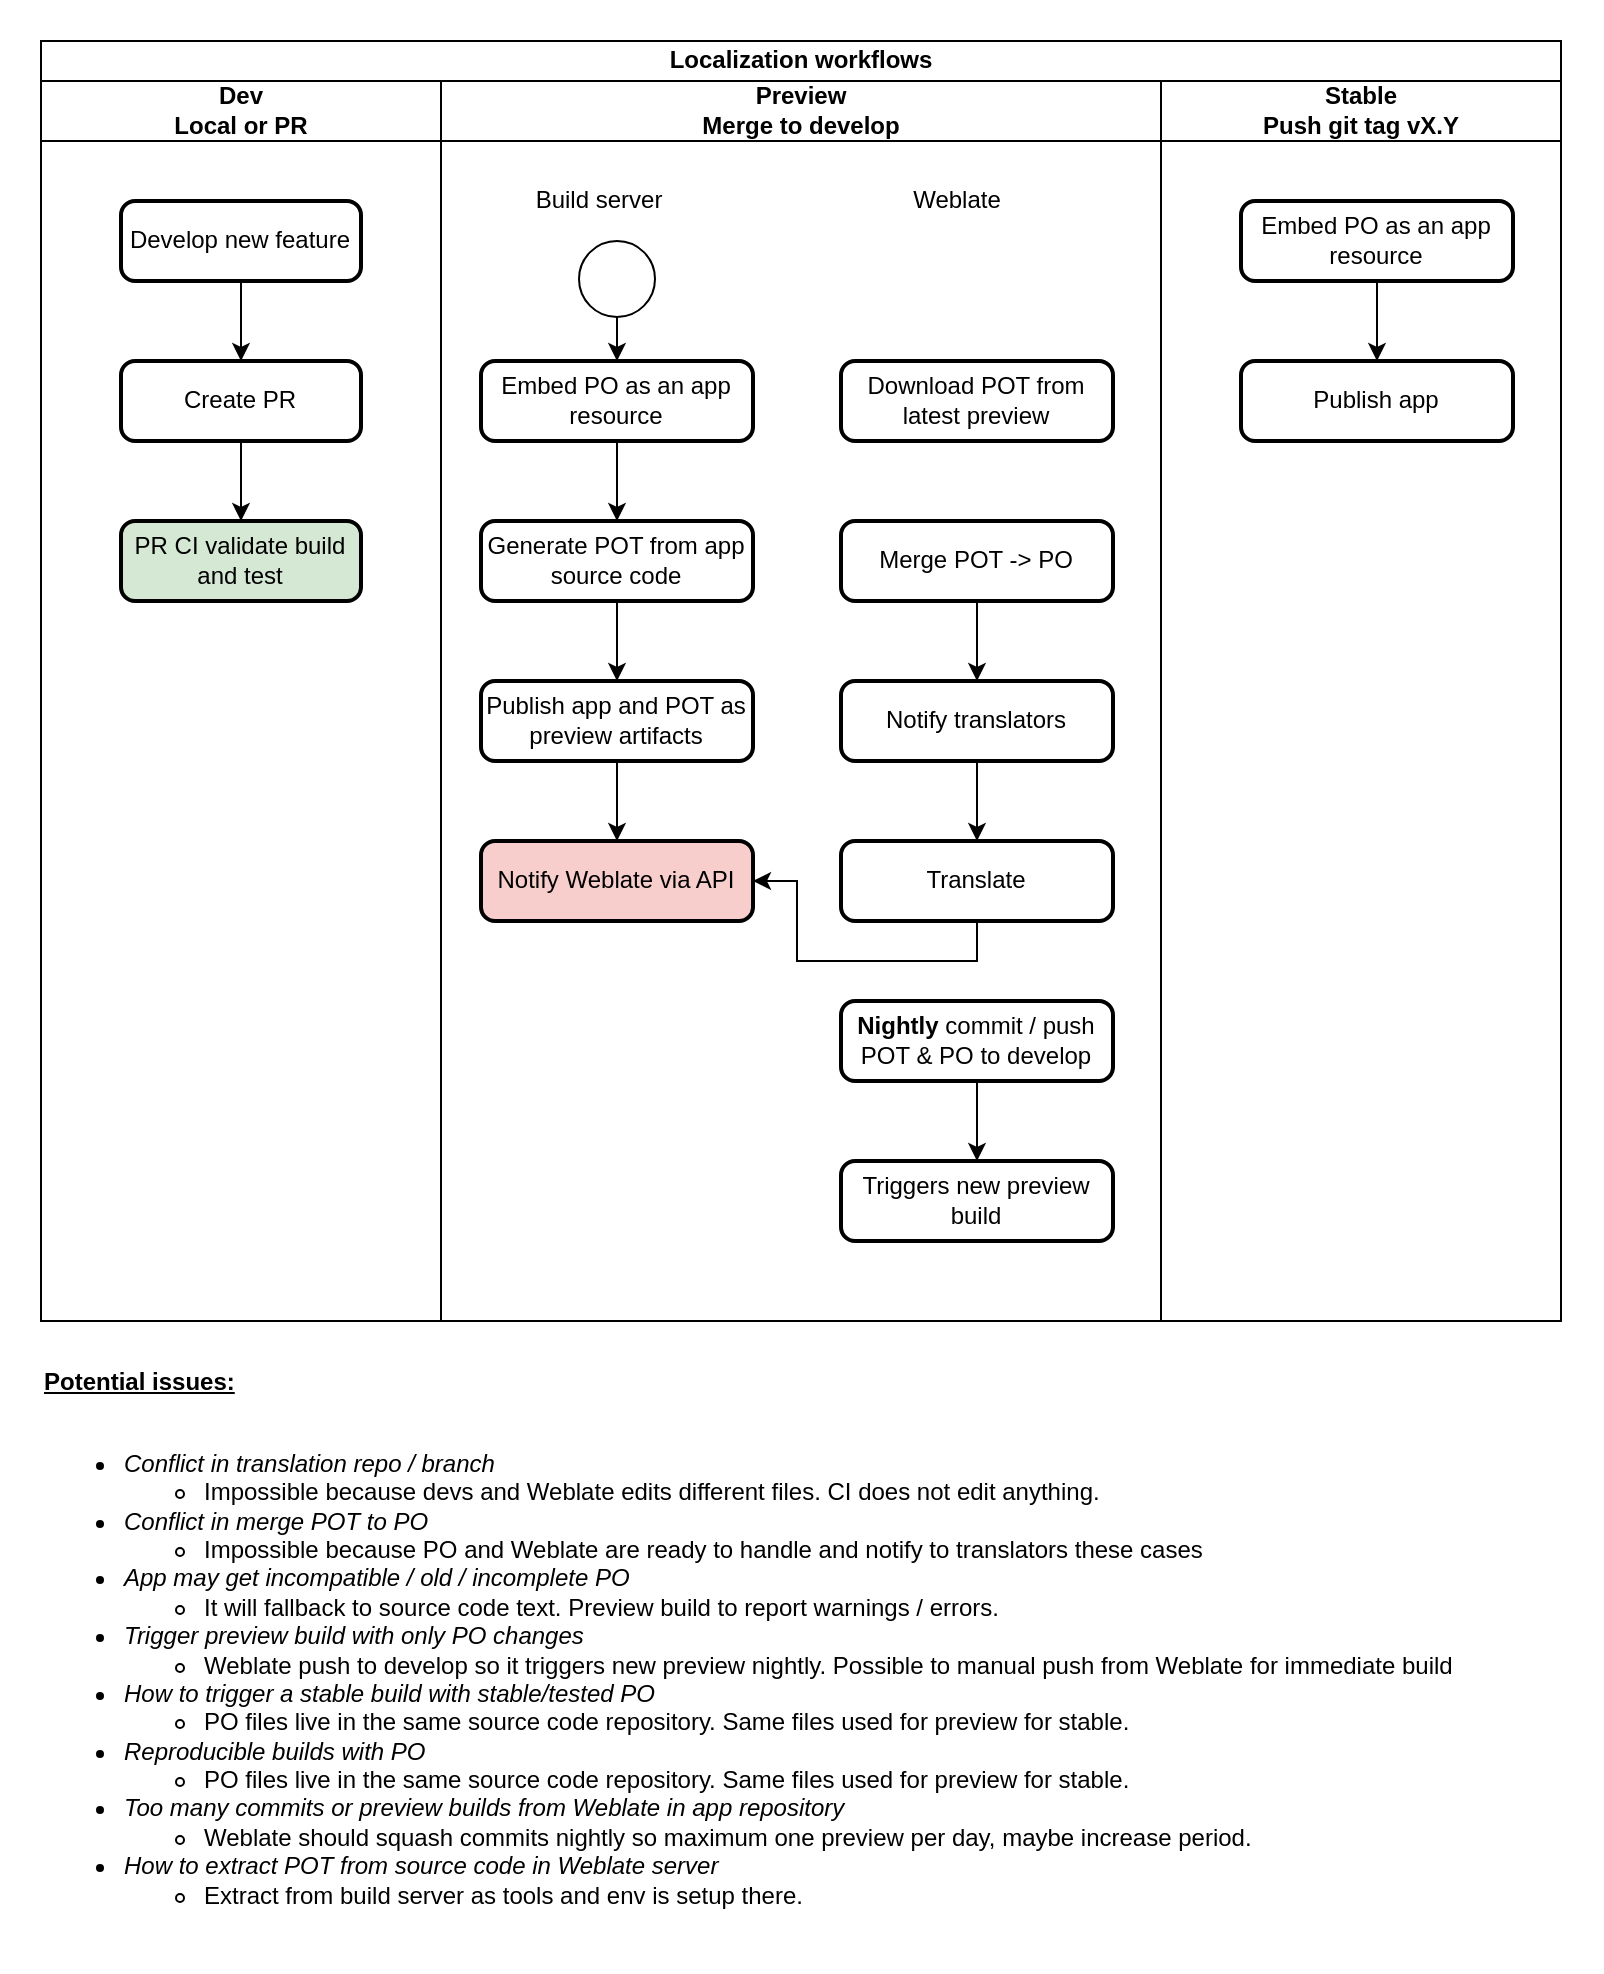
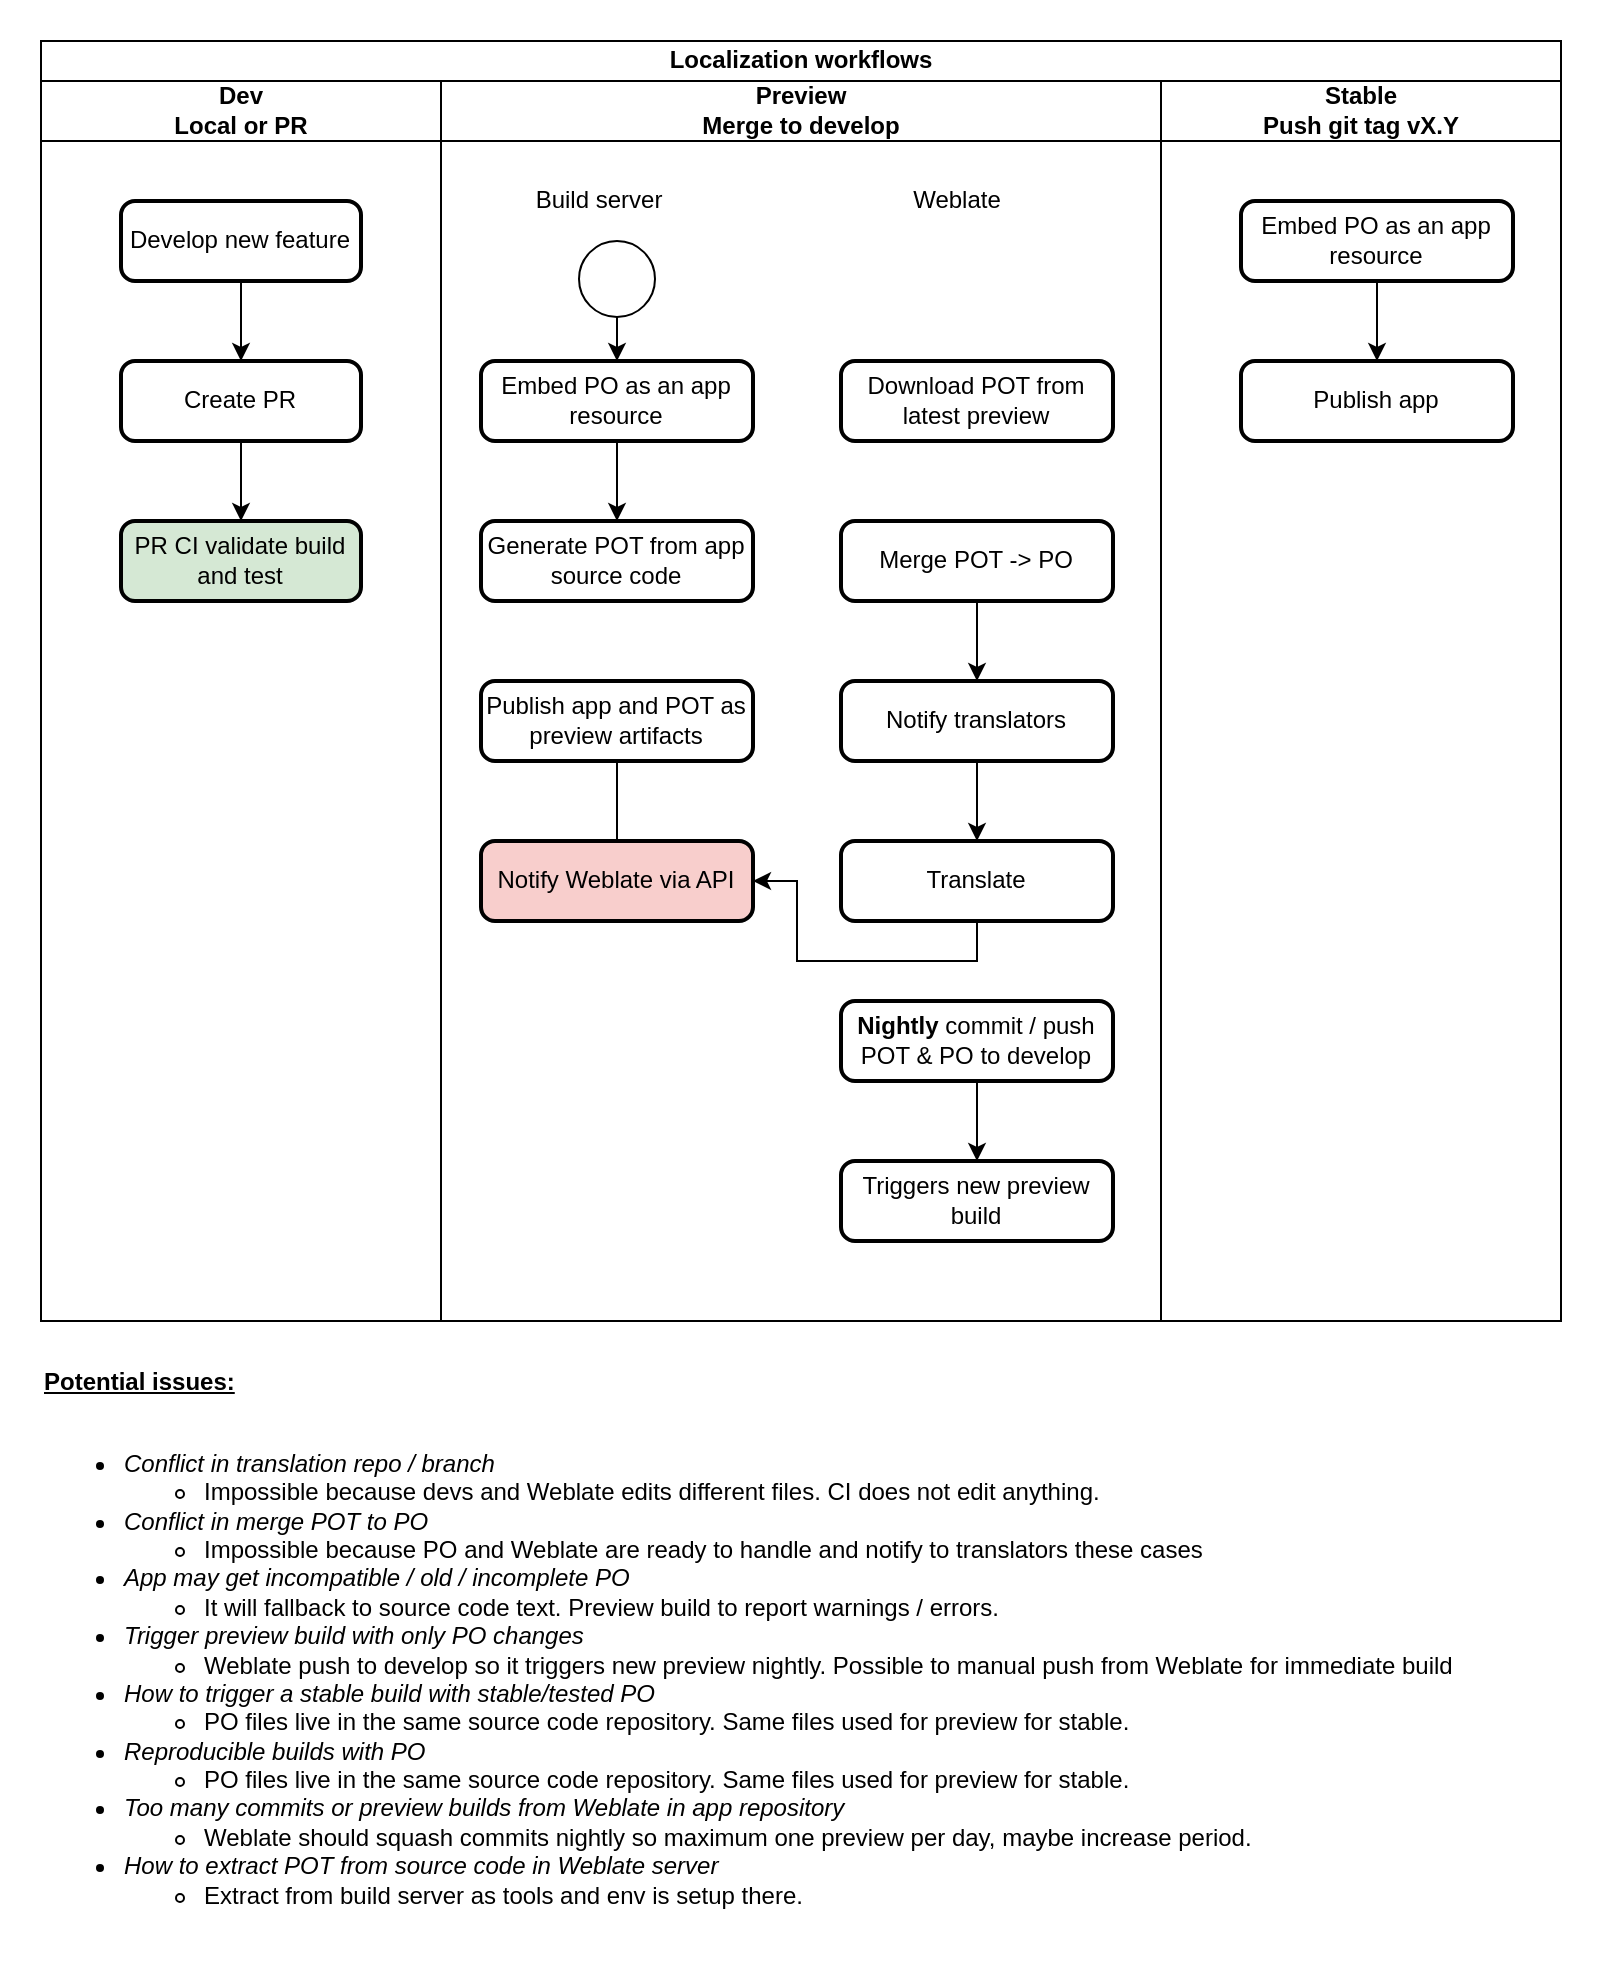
(617, 634) -> none
(617, 826) -> (617, 831)
